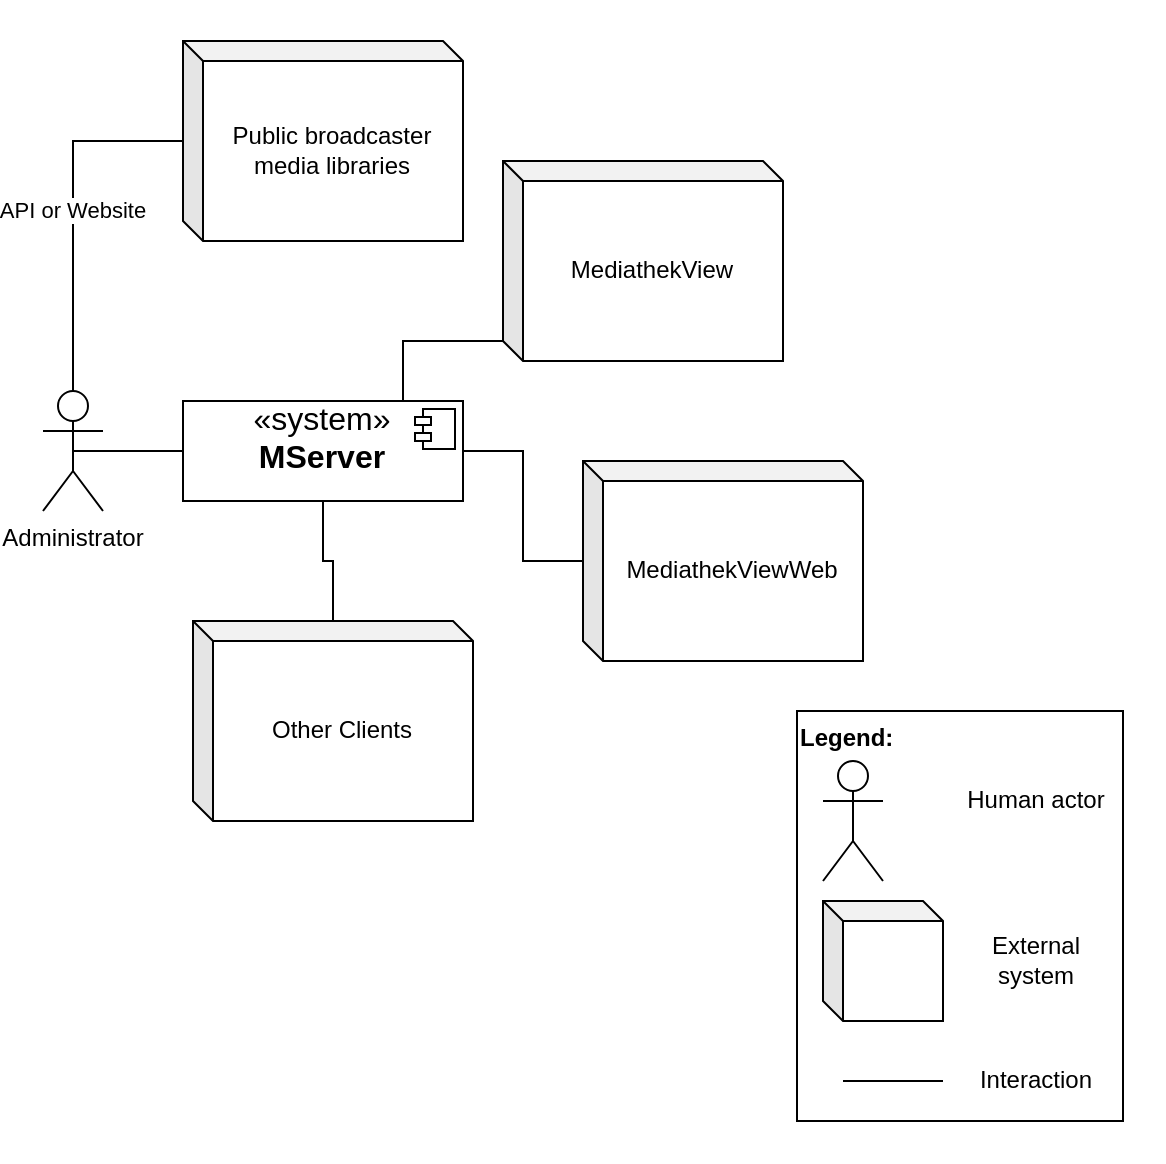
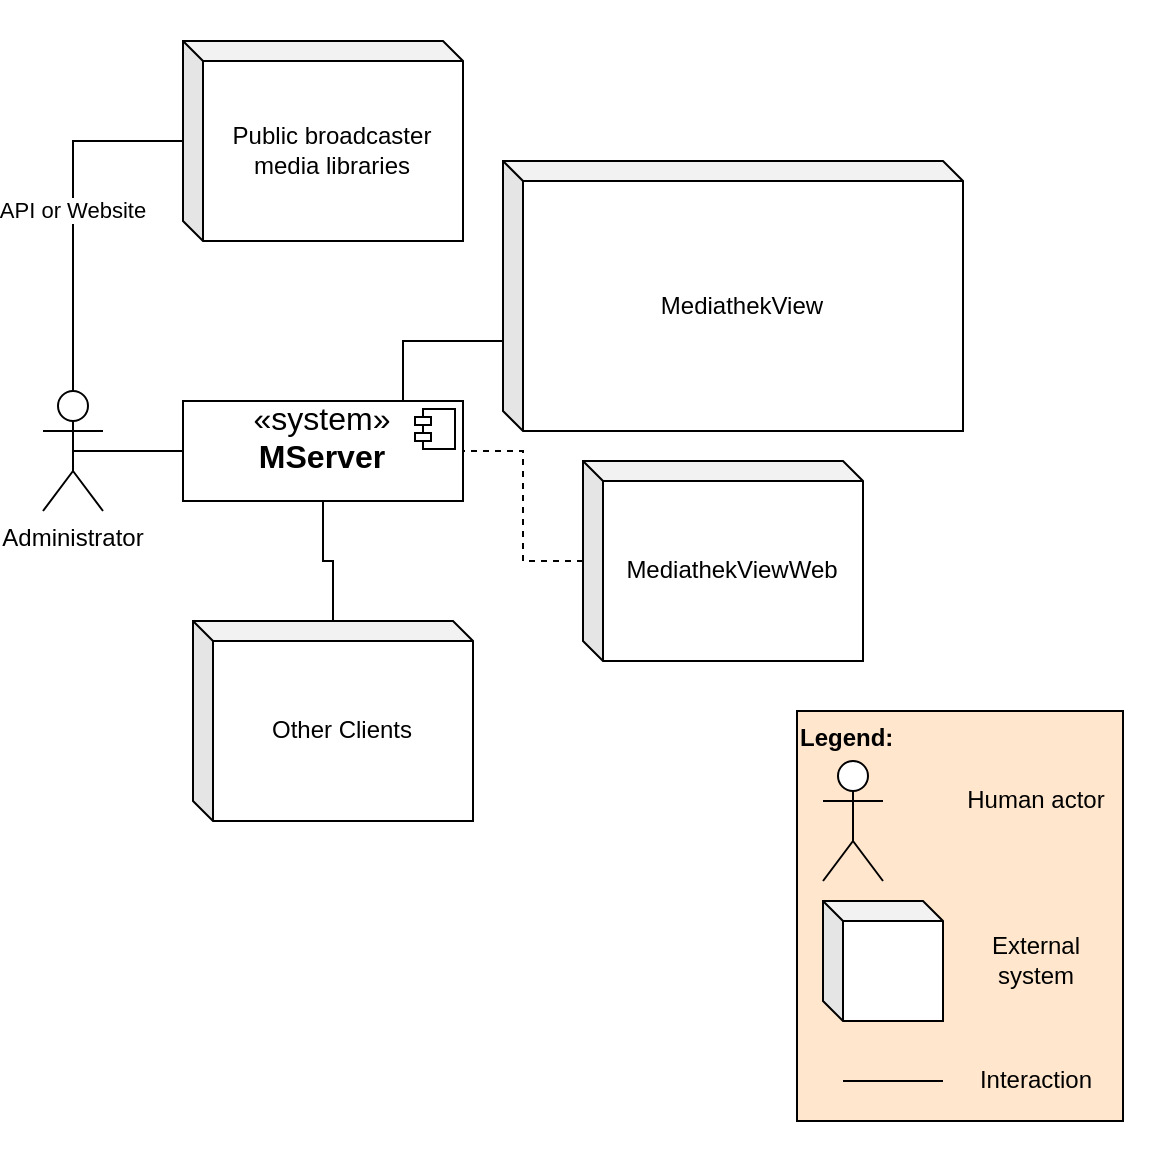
(643, 261) -> (733, 296)
(523, 504) -> (523, 504)
(960, 916) -> (960, 916)
